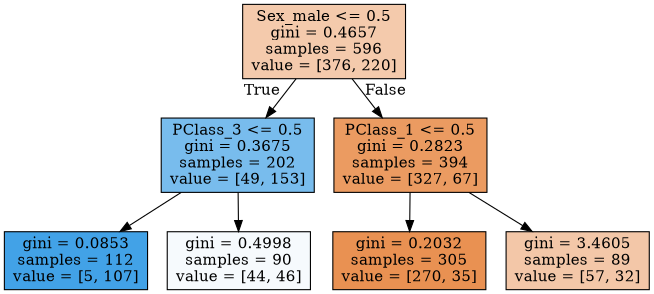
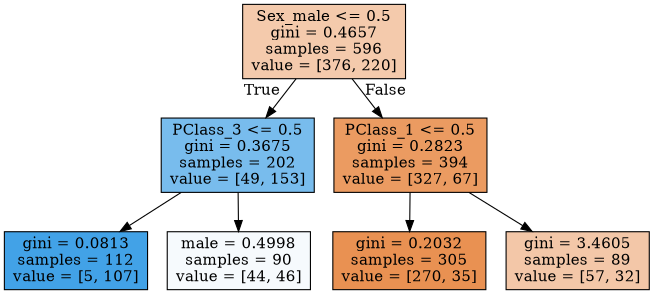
(76, 261) -> (76, 261)
(239, 261) -> (239, 261)
